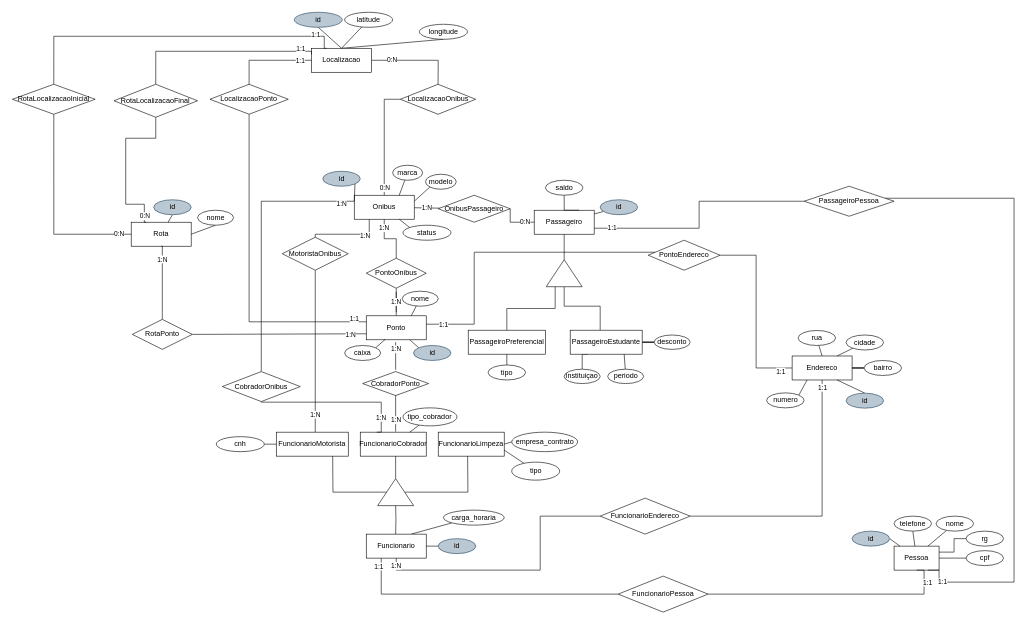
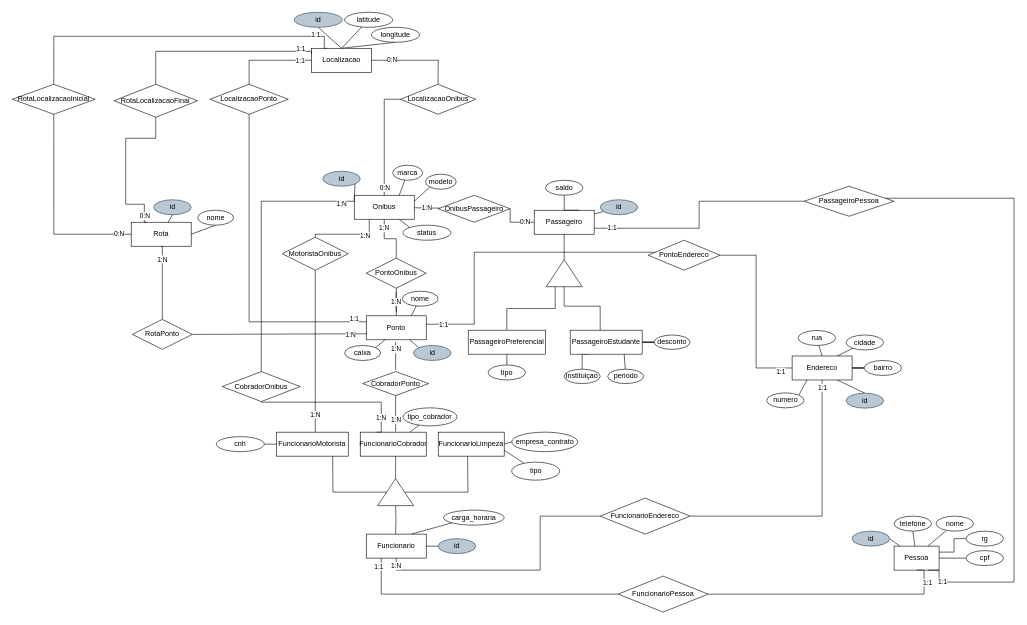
(444, 32) -> (396, 35)
